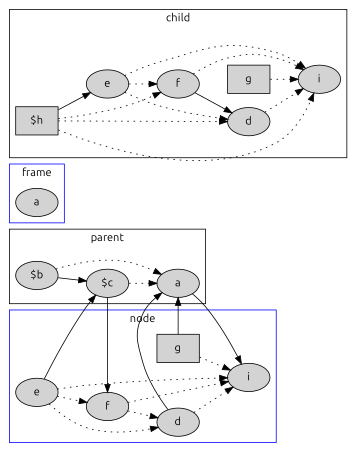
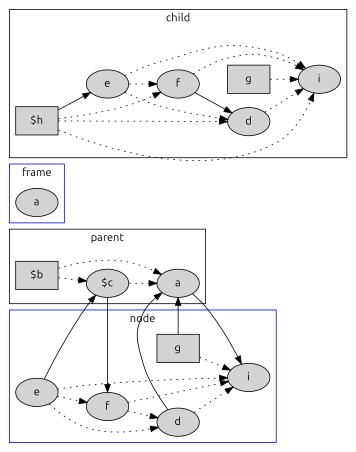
(37, 275) -> (37, 275)
(68, 279) -> (68, 279)
